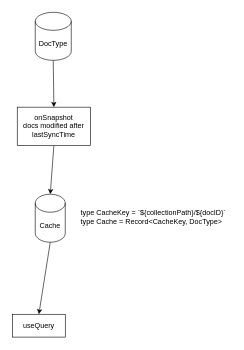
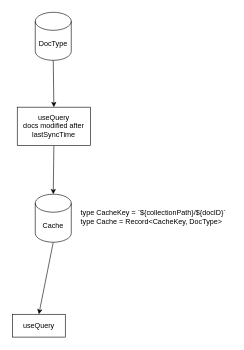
(54, 126) -> (54, 126)
(50, 218) -> (53, 218)
